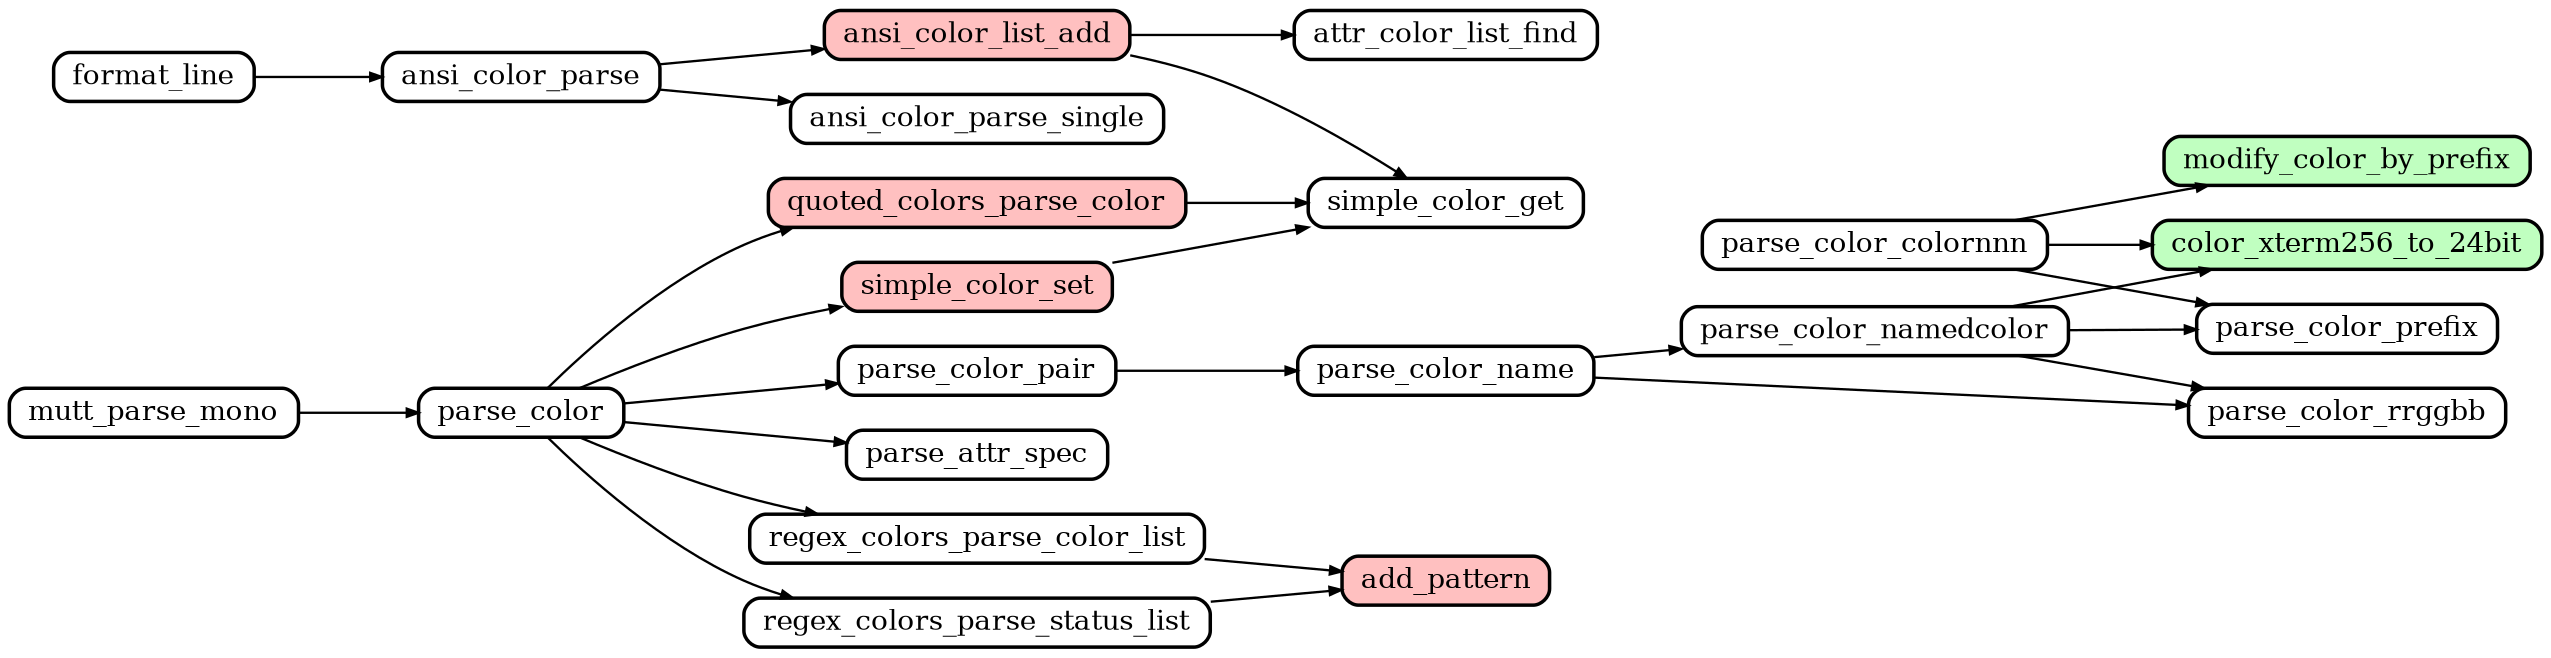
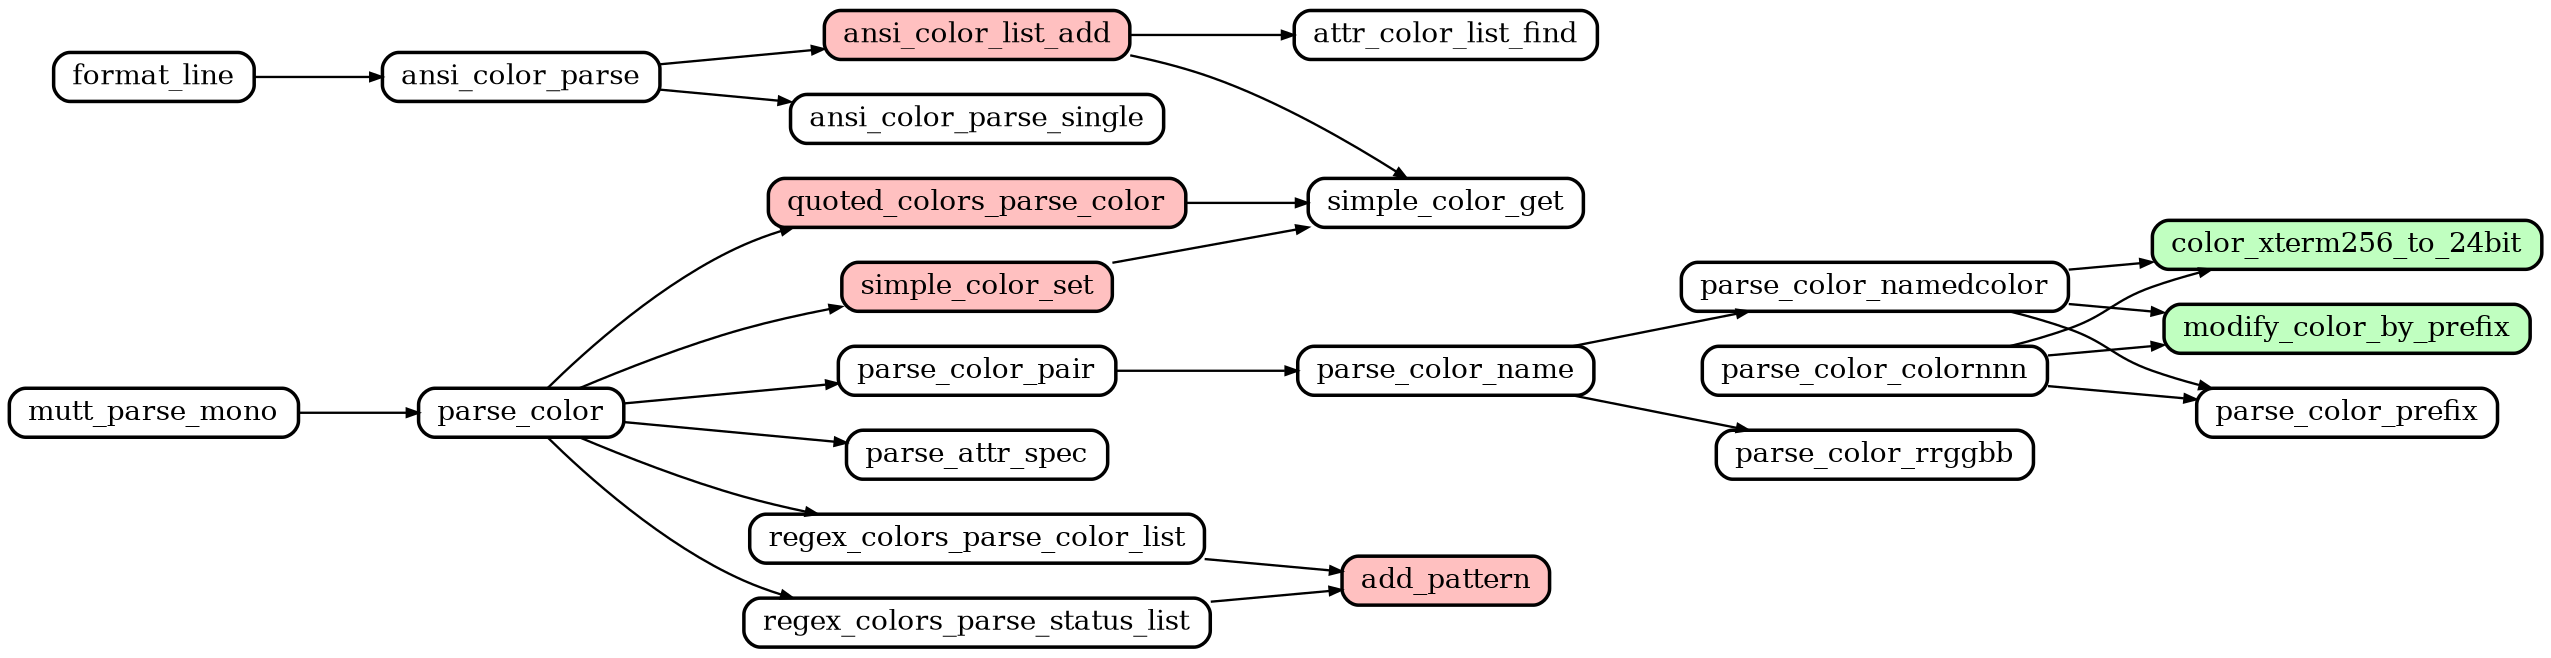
(2105, 371) -> (2110, 308)
